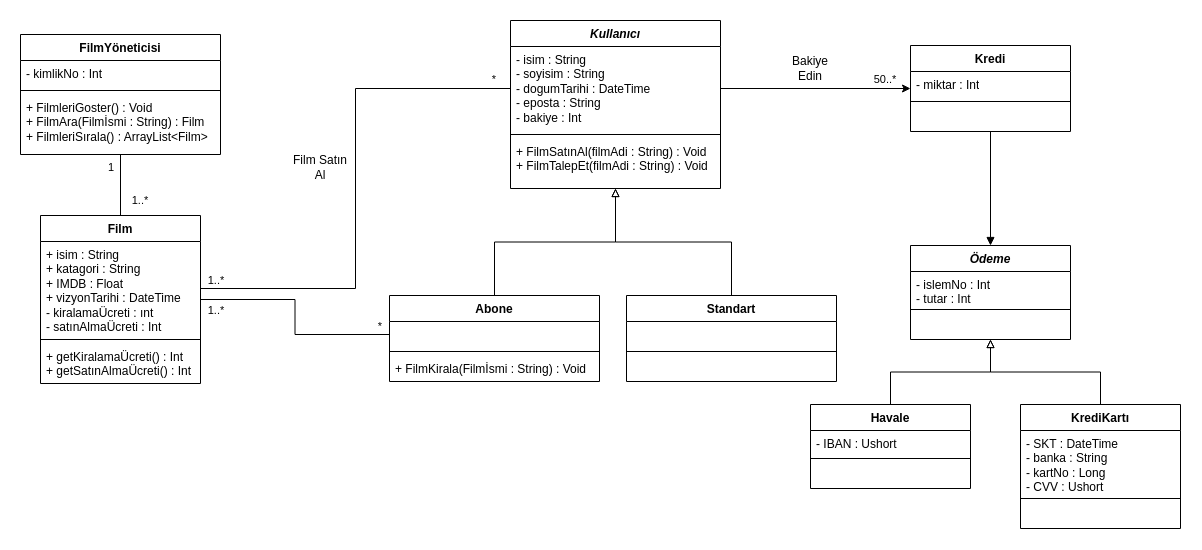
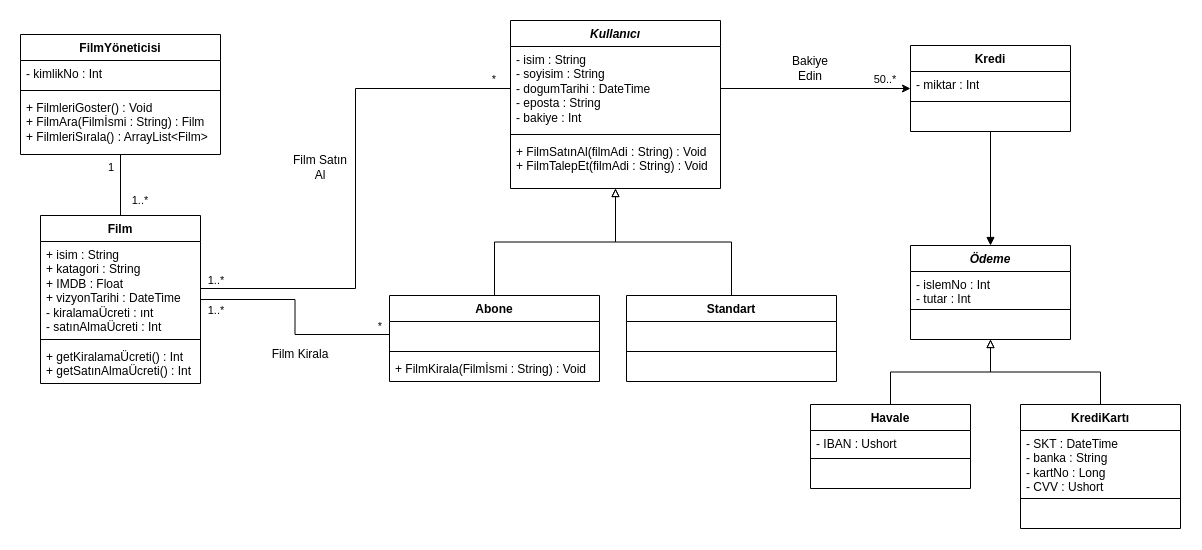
none -> (301, 355)
